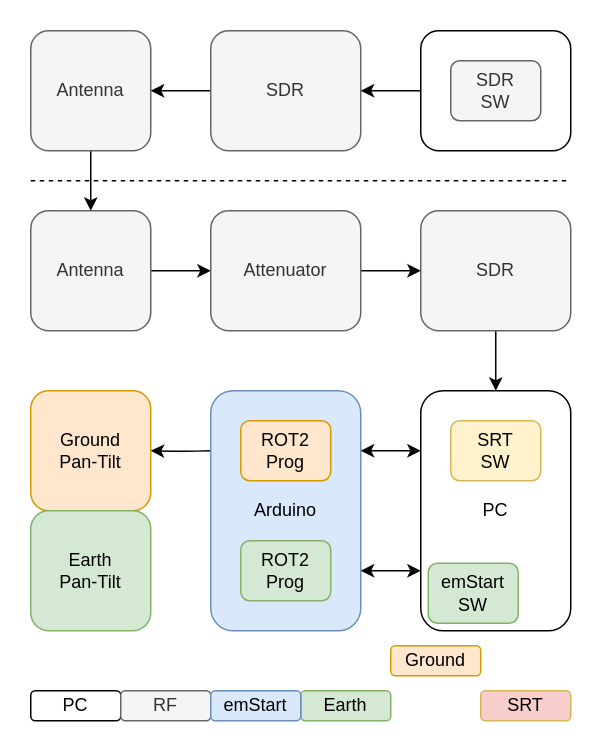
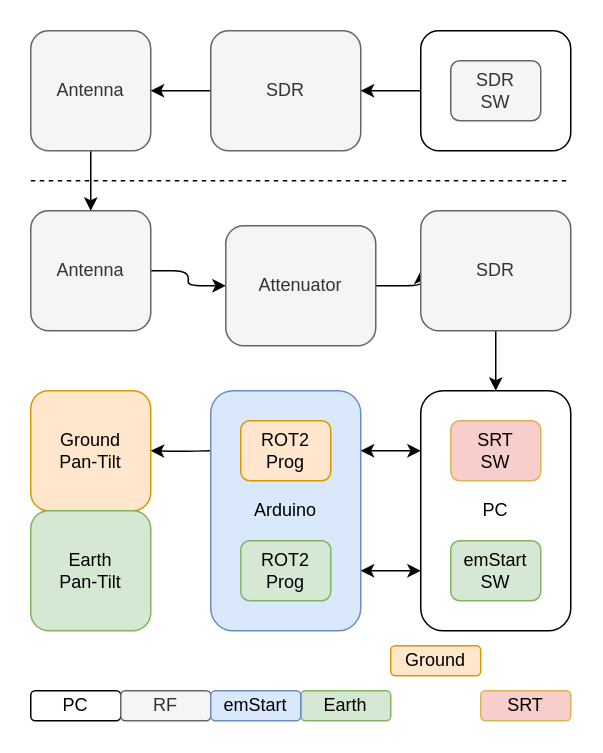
(286, 271) -> (301, 286)
(496, 451) -> (496, 451)
(473, 593) -> (496, 571)
